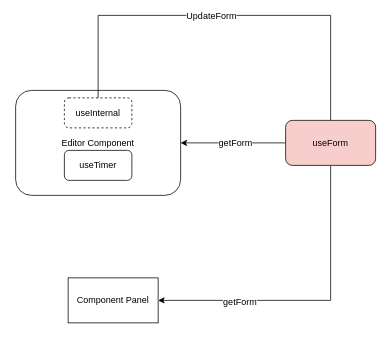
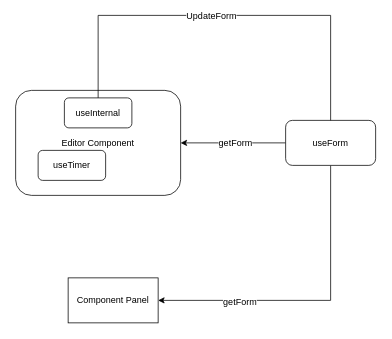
(98, 113) -> (98, 113)
(330, 143) -> (330, 143)
(98, 165) -> (72, 165)
